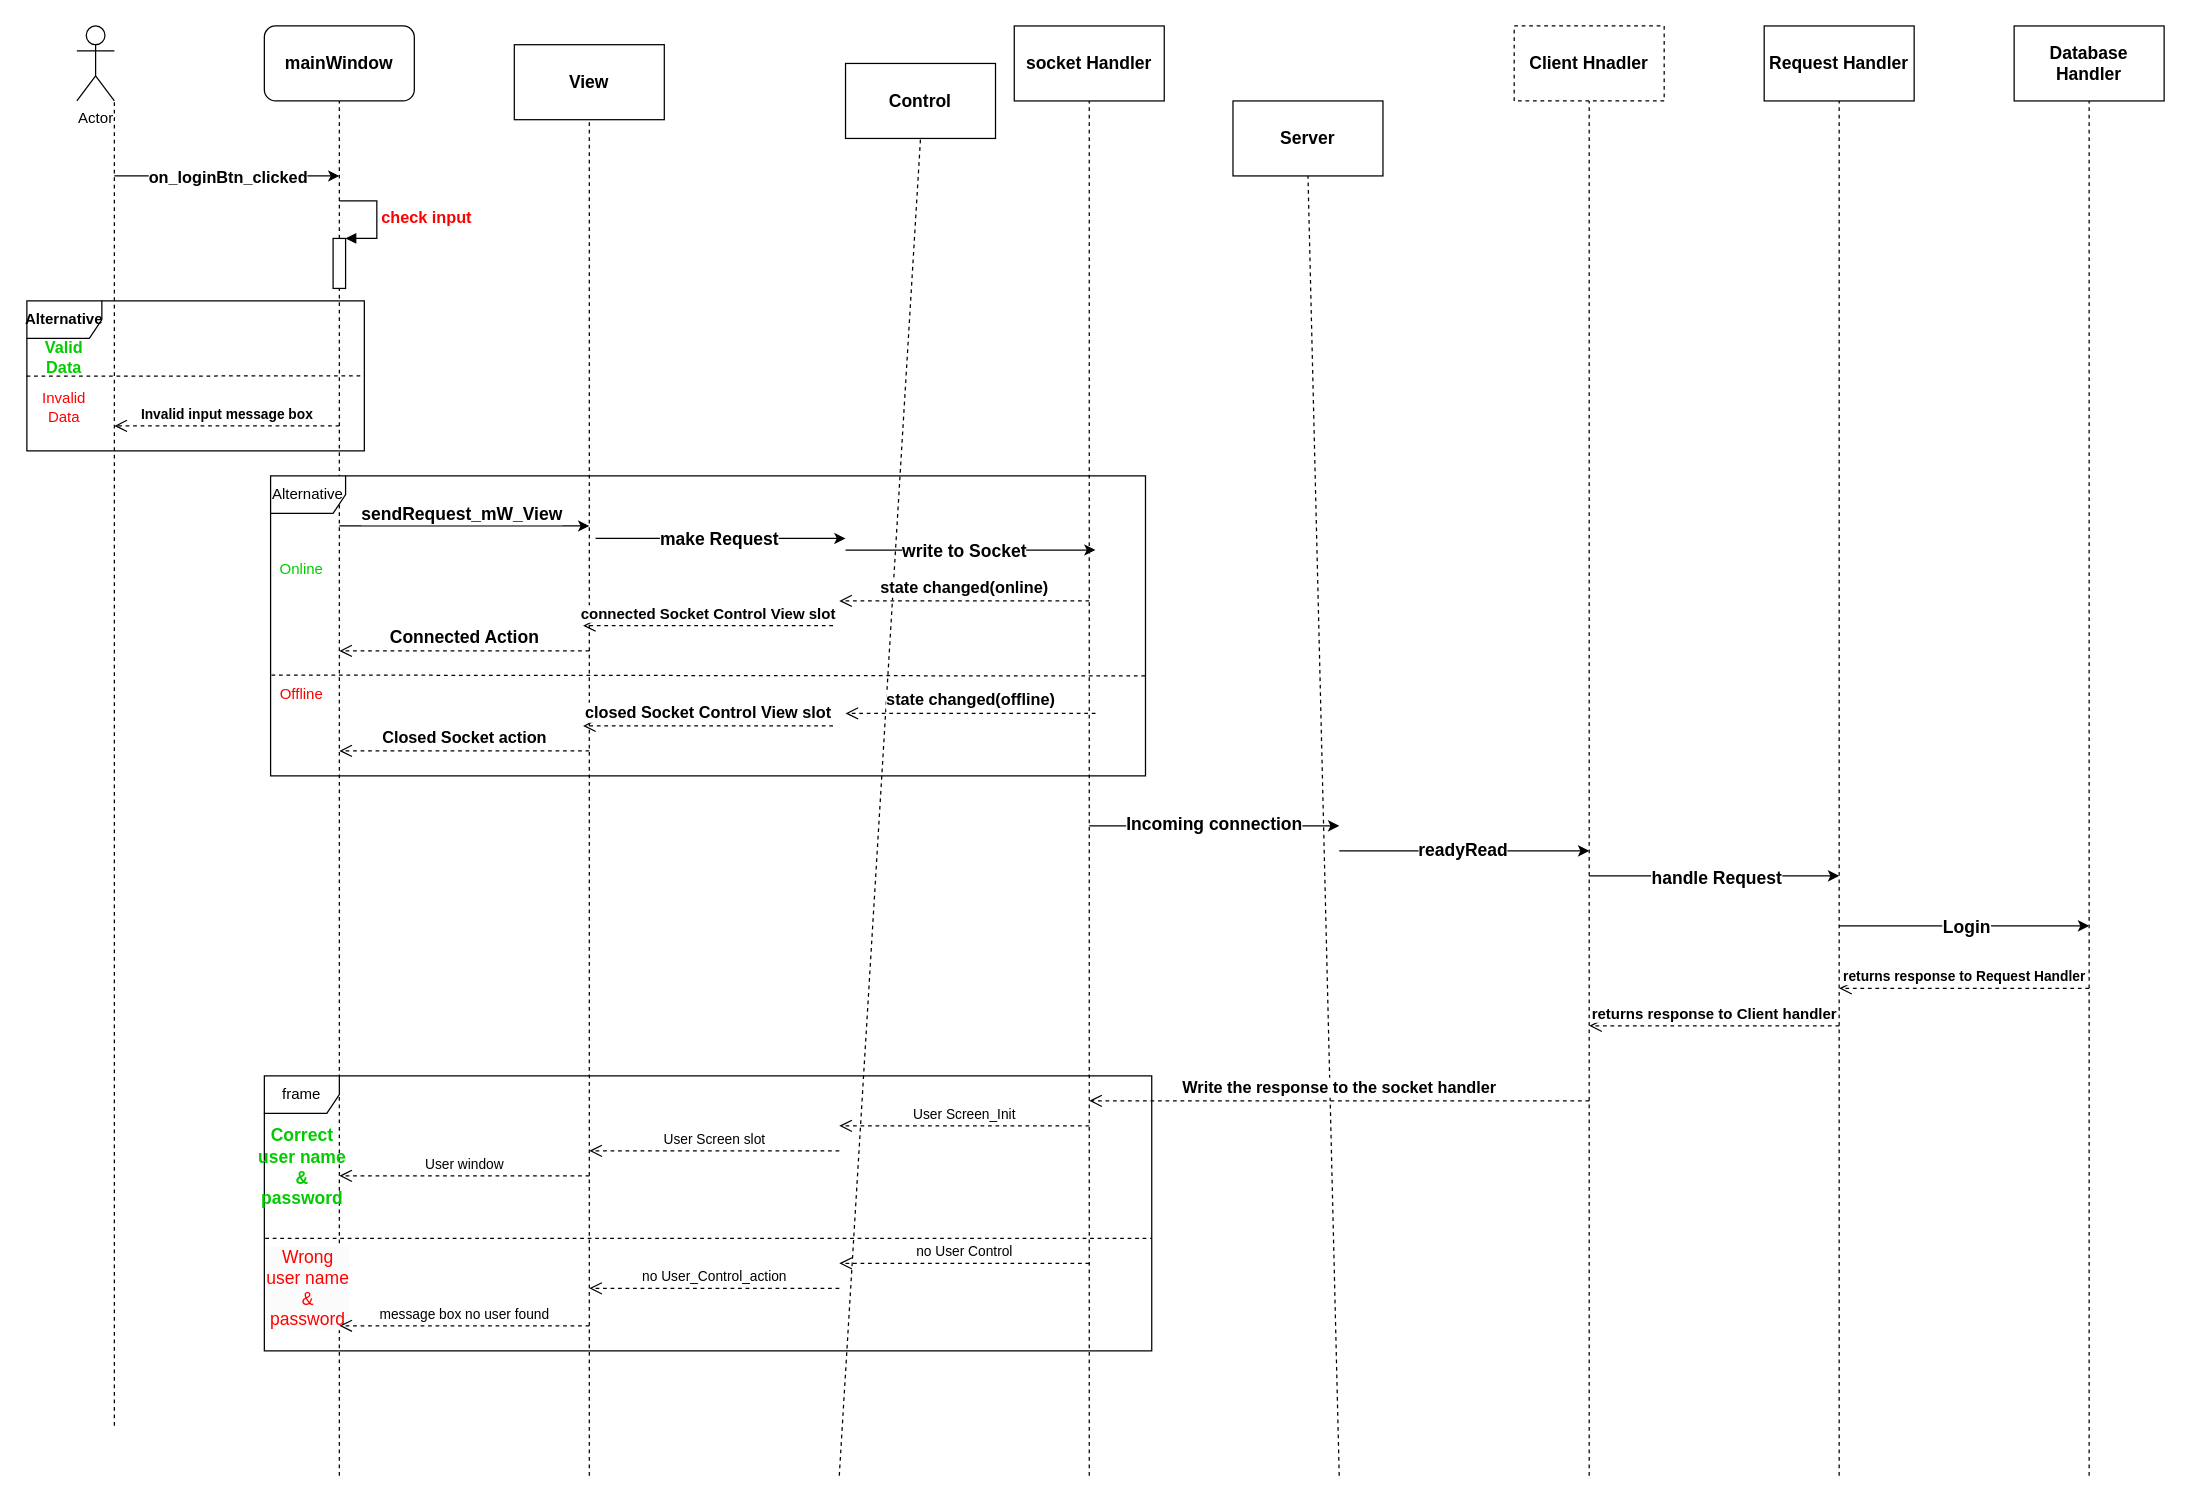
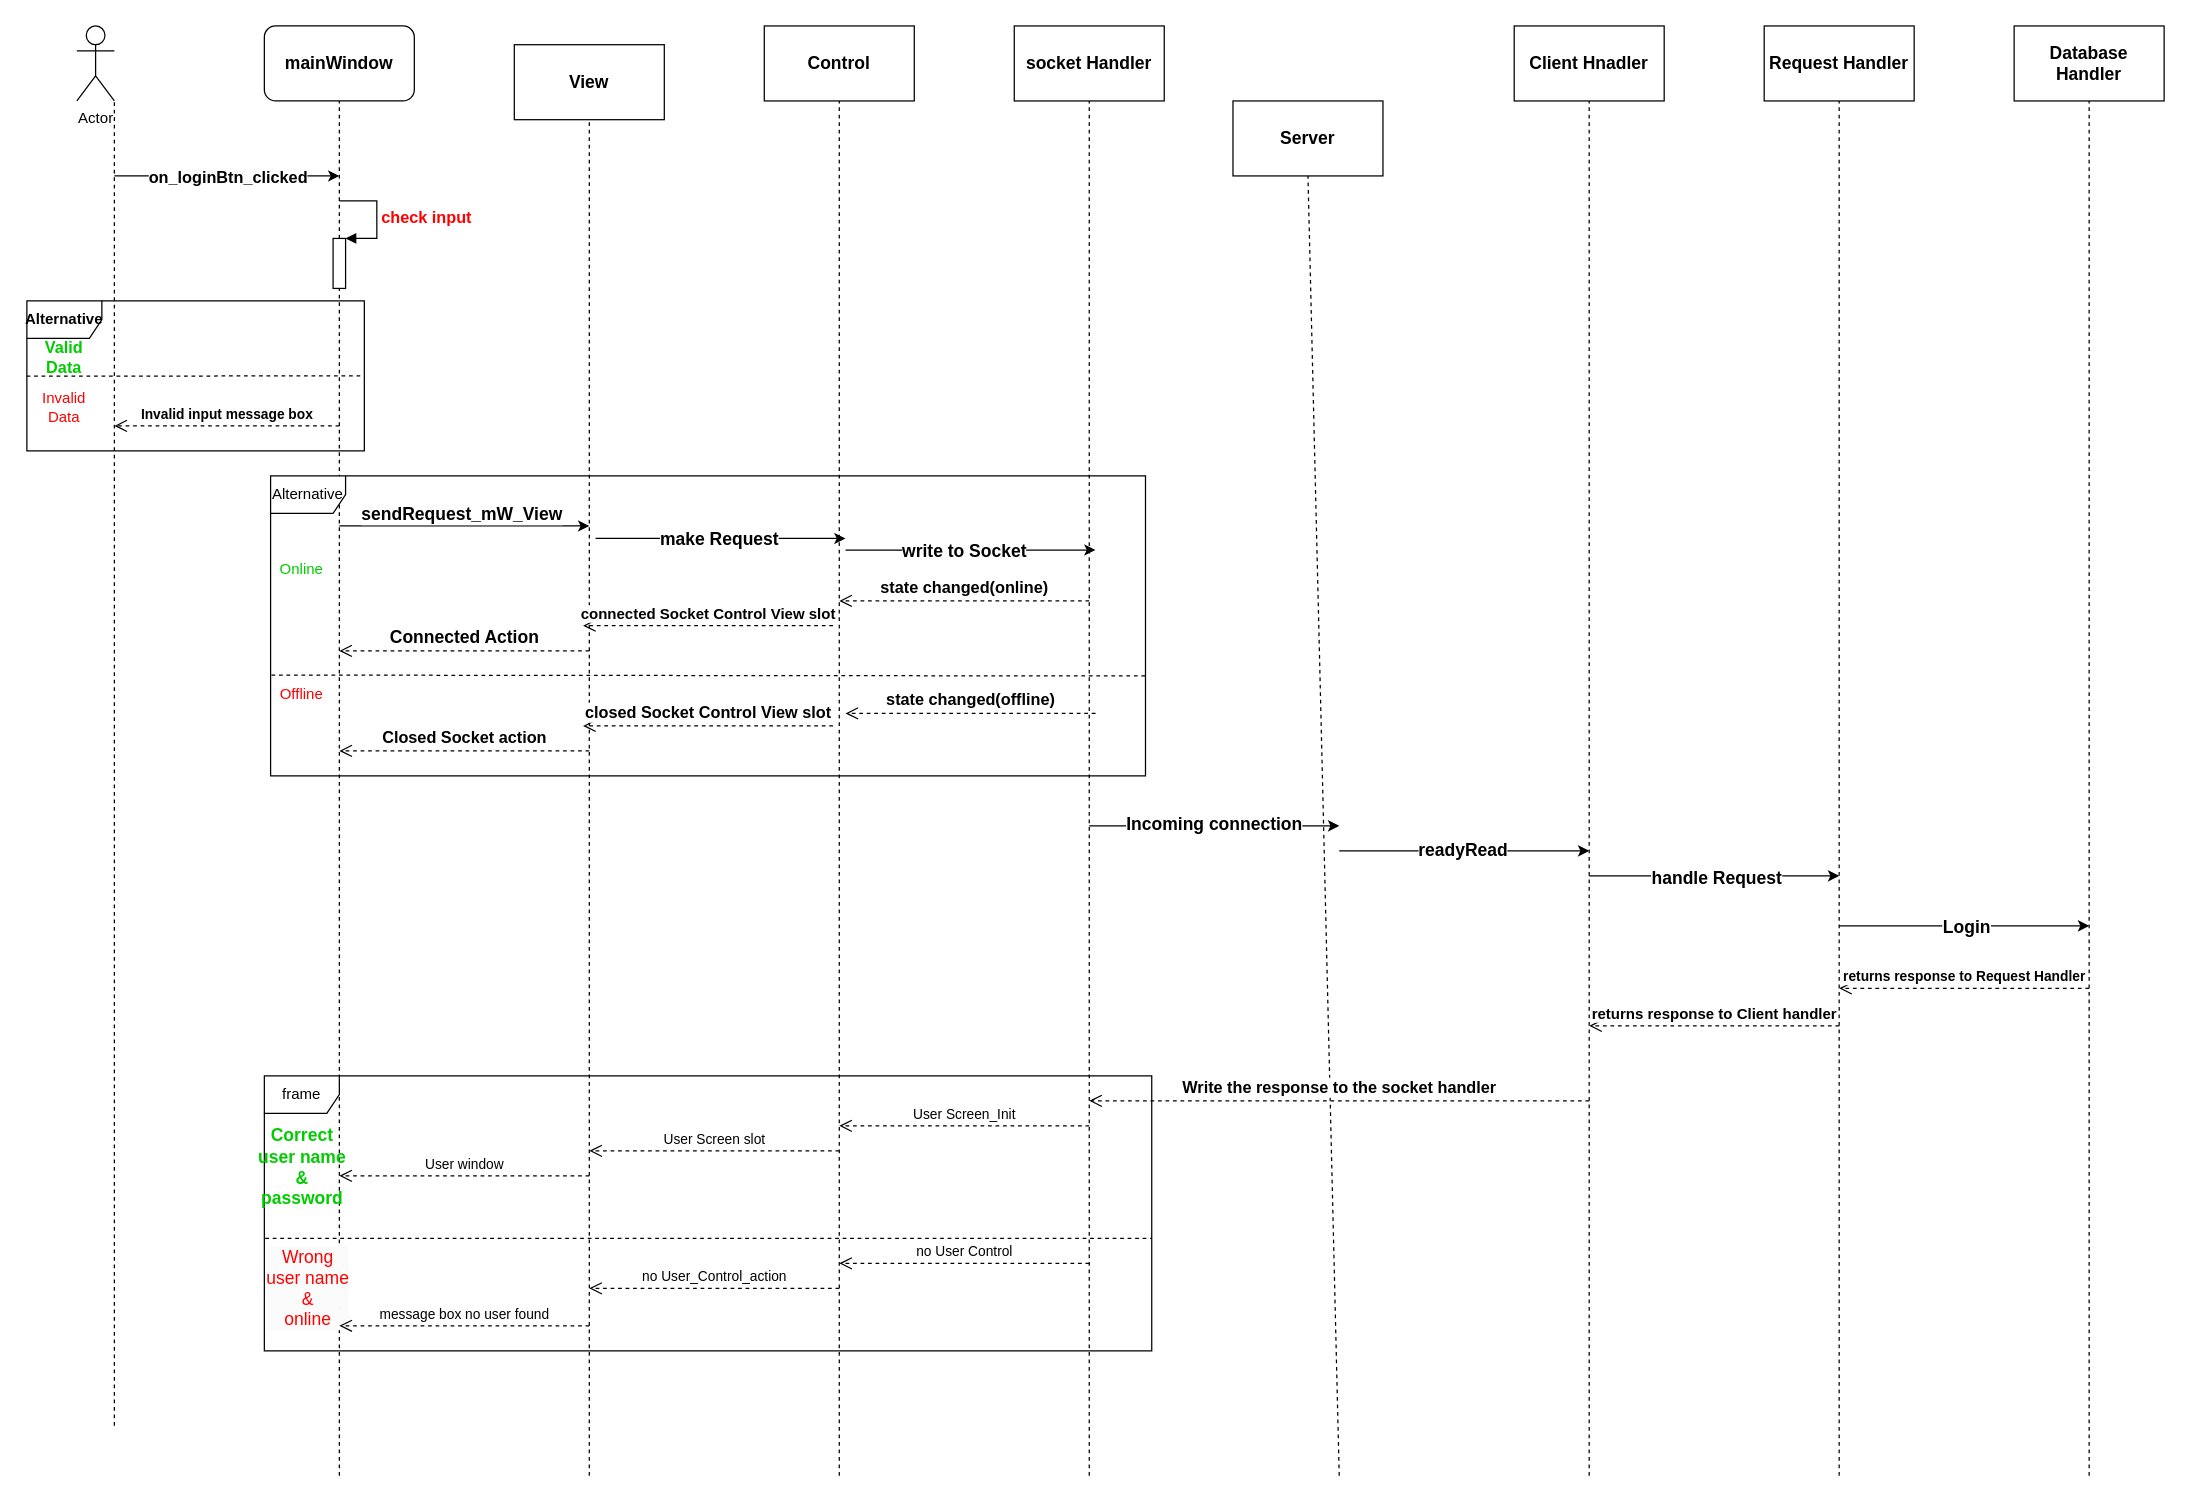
(1589, 63) -> (1589, 63)
(921, 101) -> (839, 63)
(303, 1283) -> (303, 1283)
